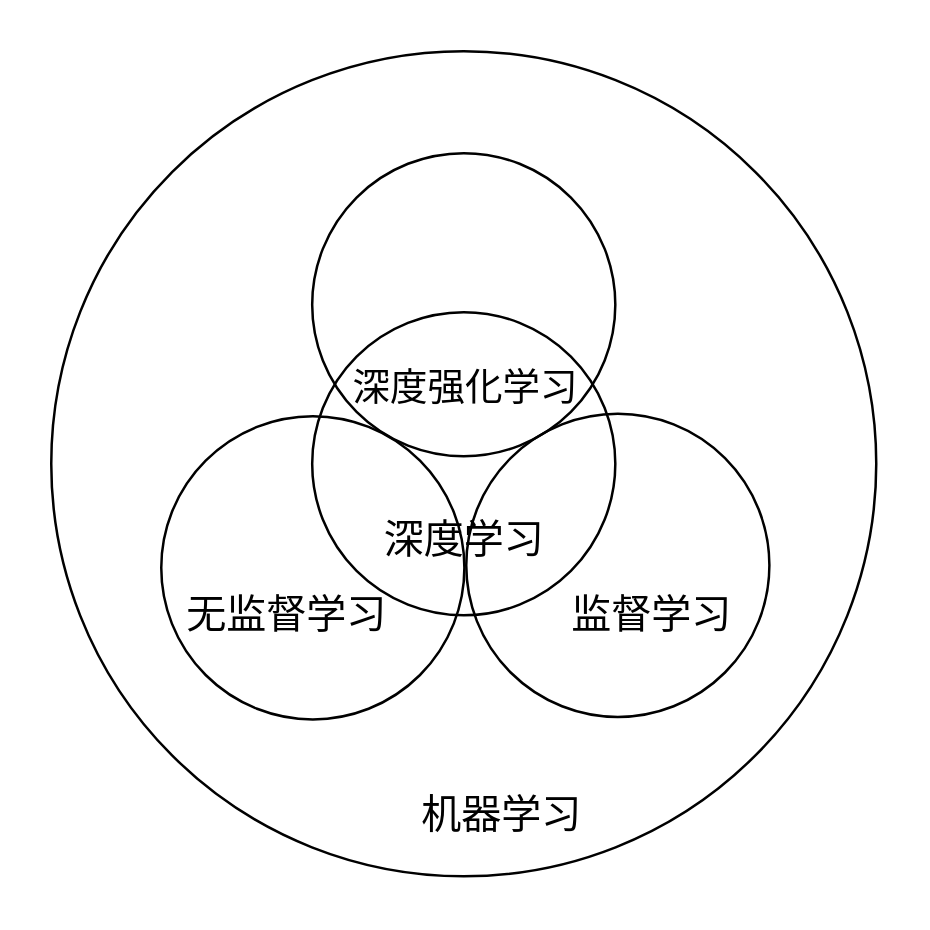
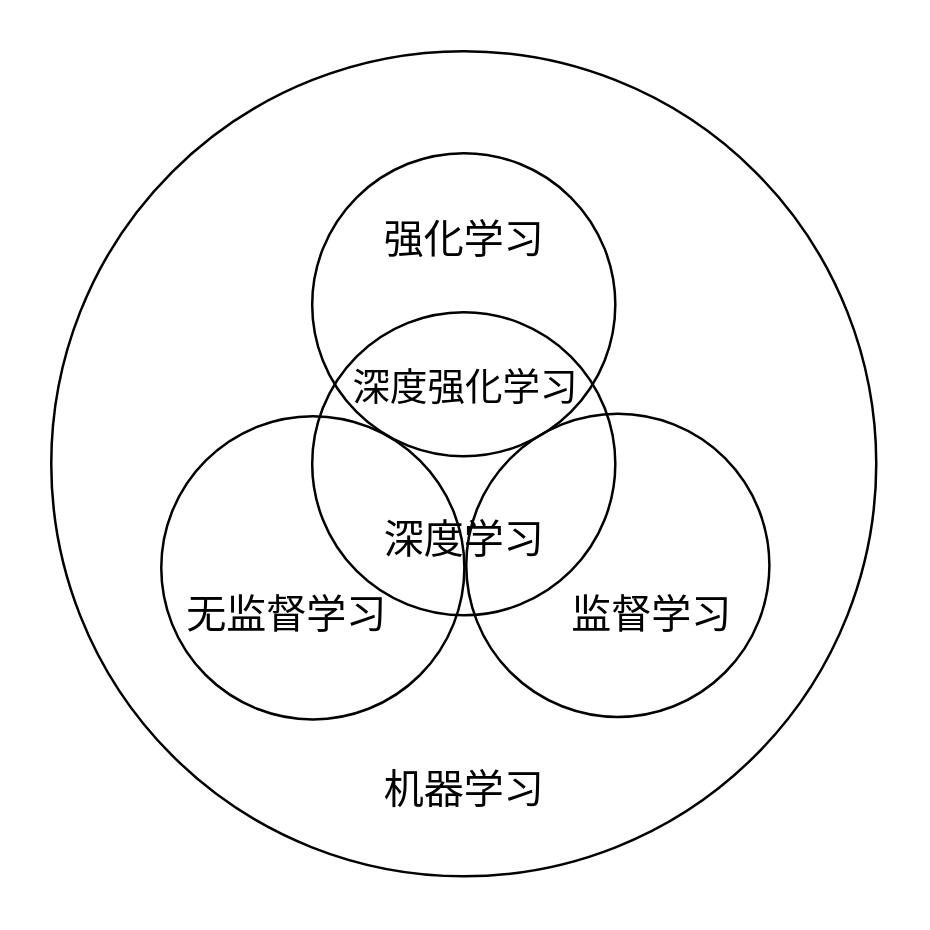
none -> (464, 239)
(501, 814) -> (464, 789)
